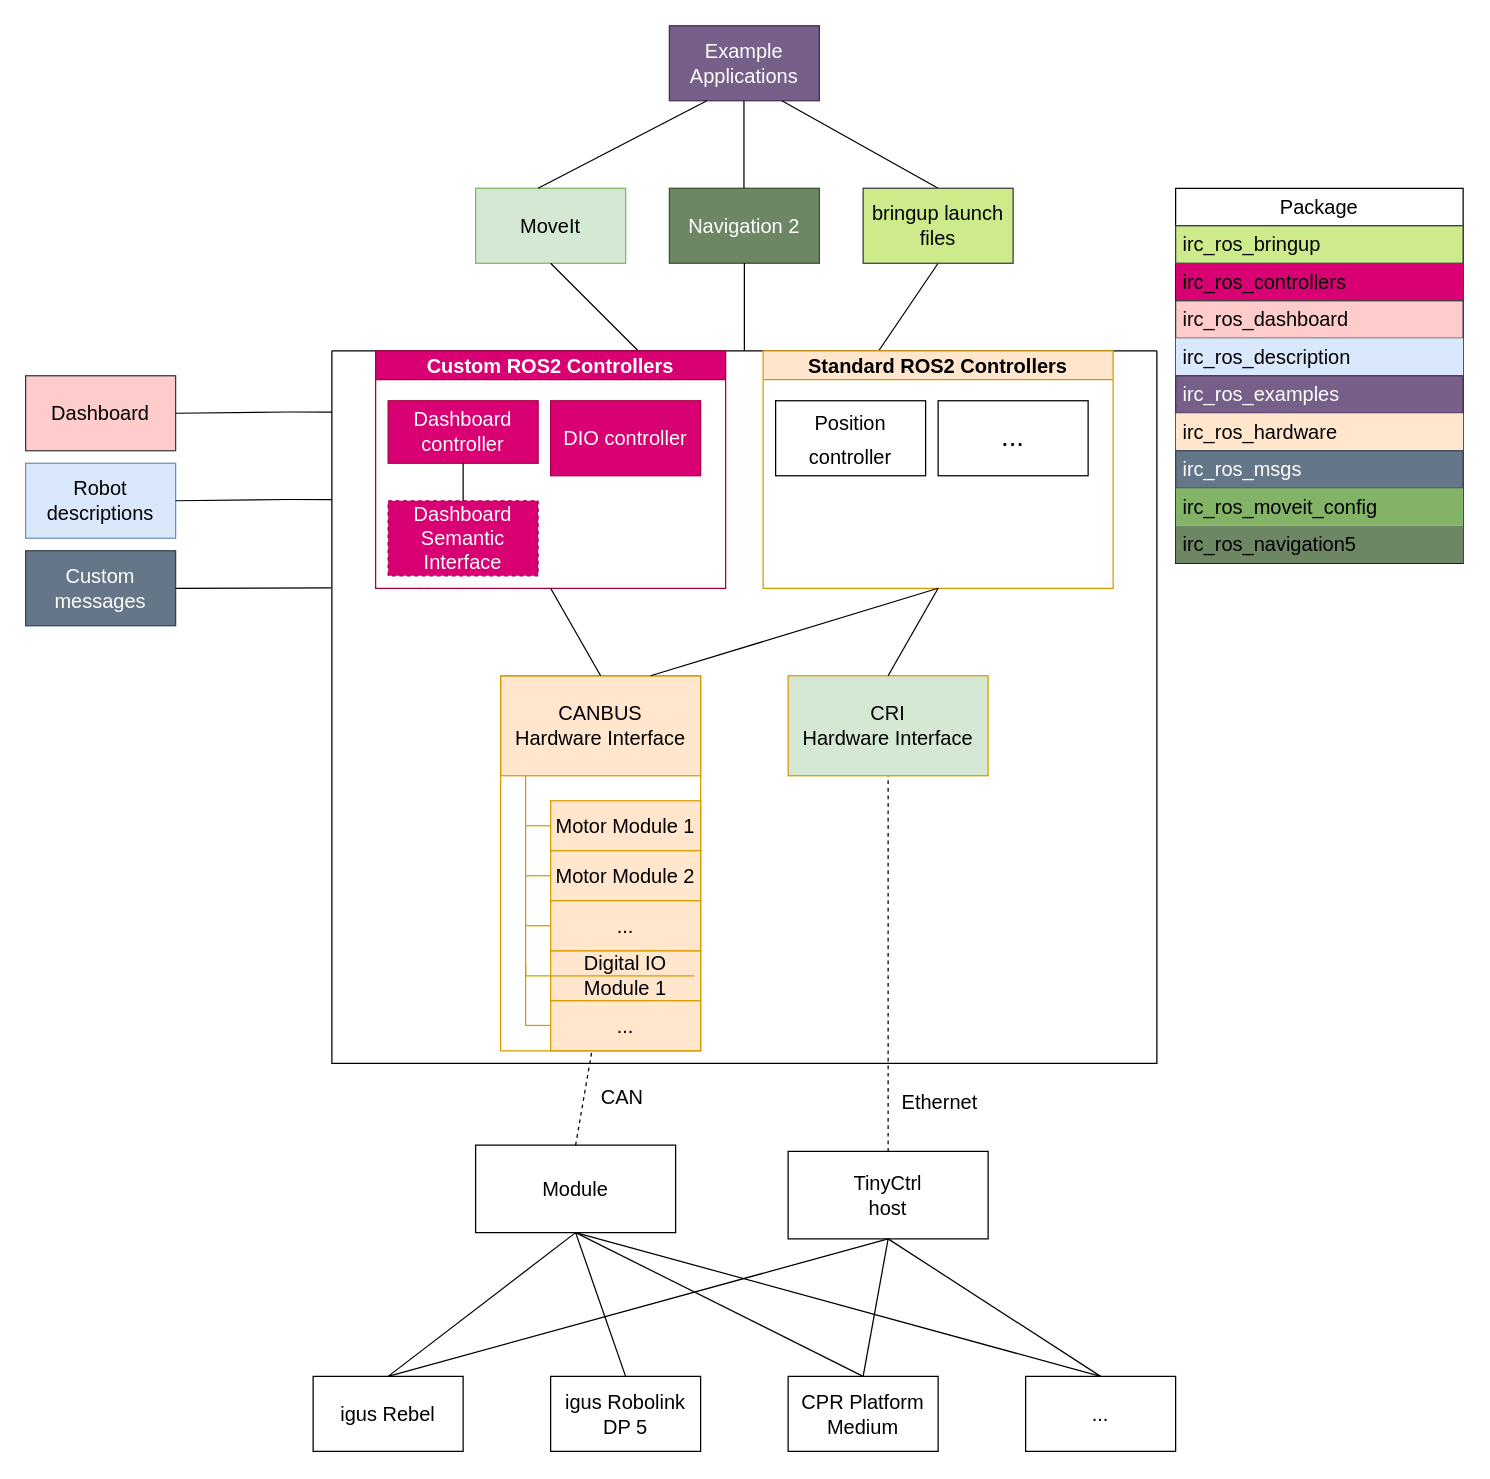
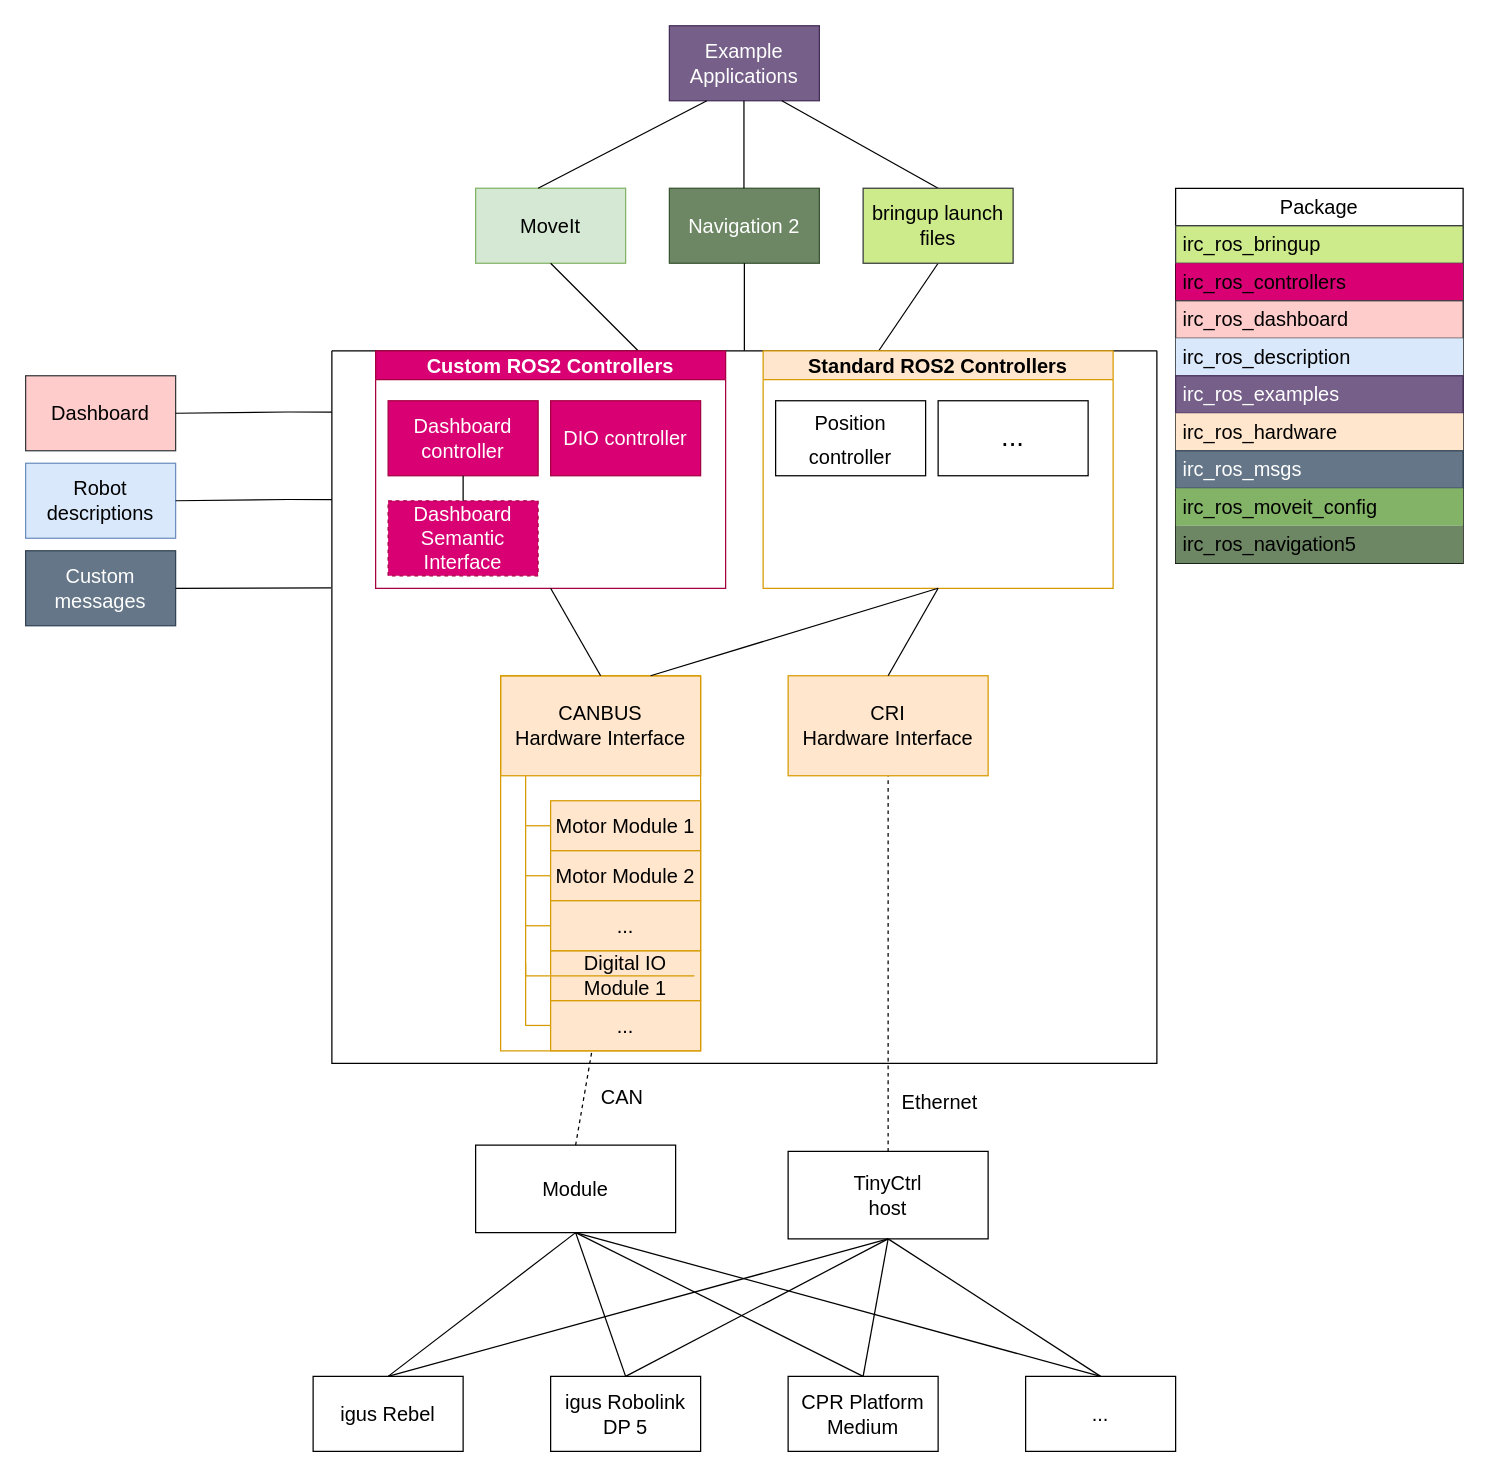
(463, 432) -> (463, 438)
(888, 726) -> (888, 726)
none -> (756, 1308)
